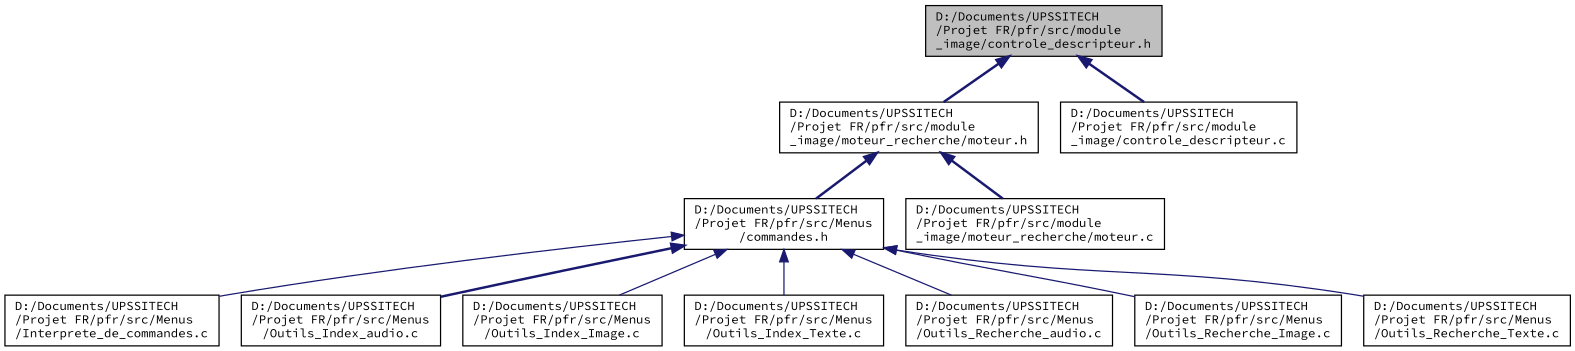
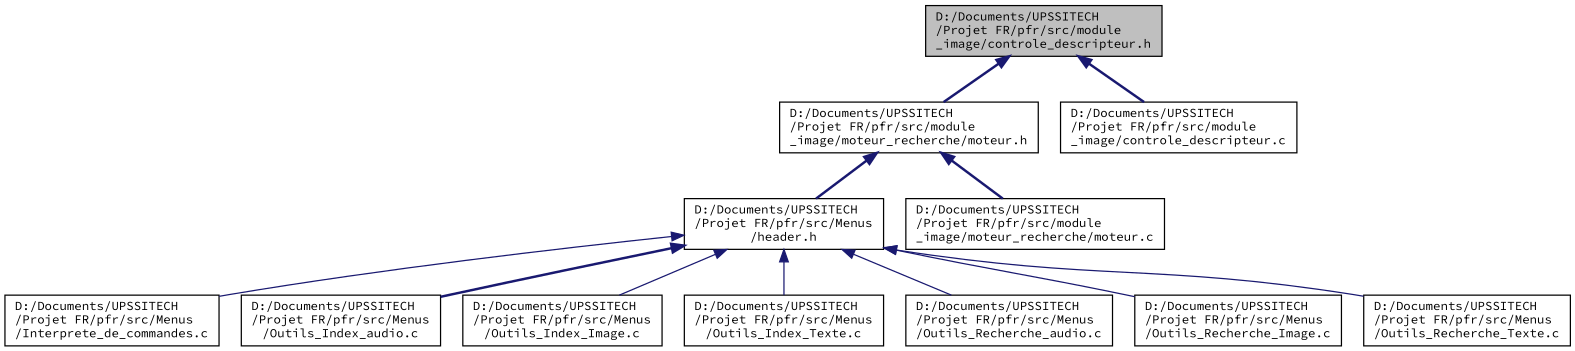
(784, 224) -> (784, 224)
